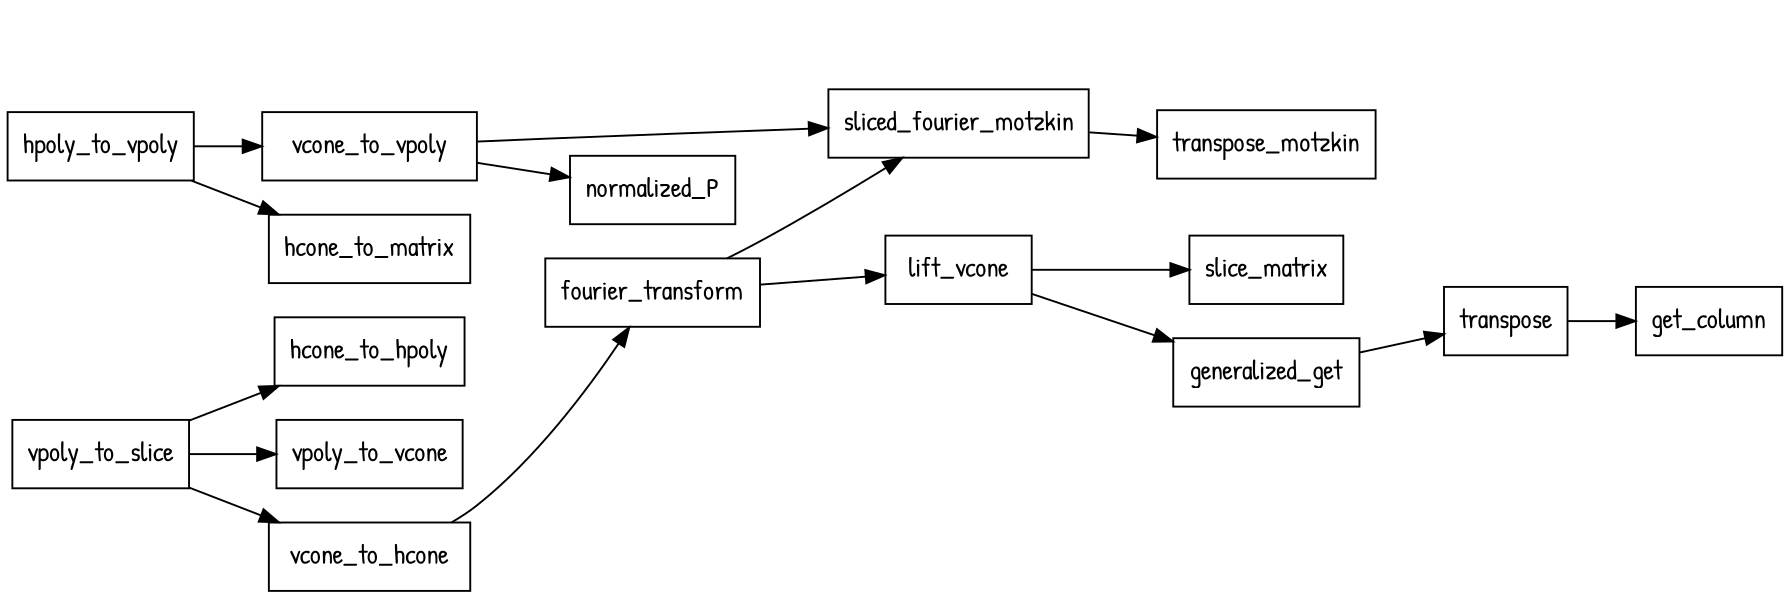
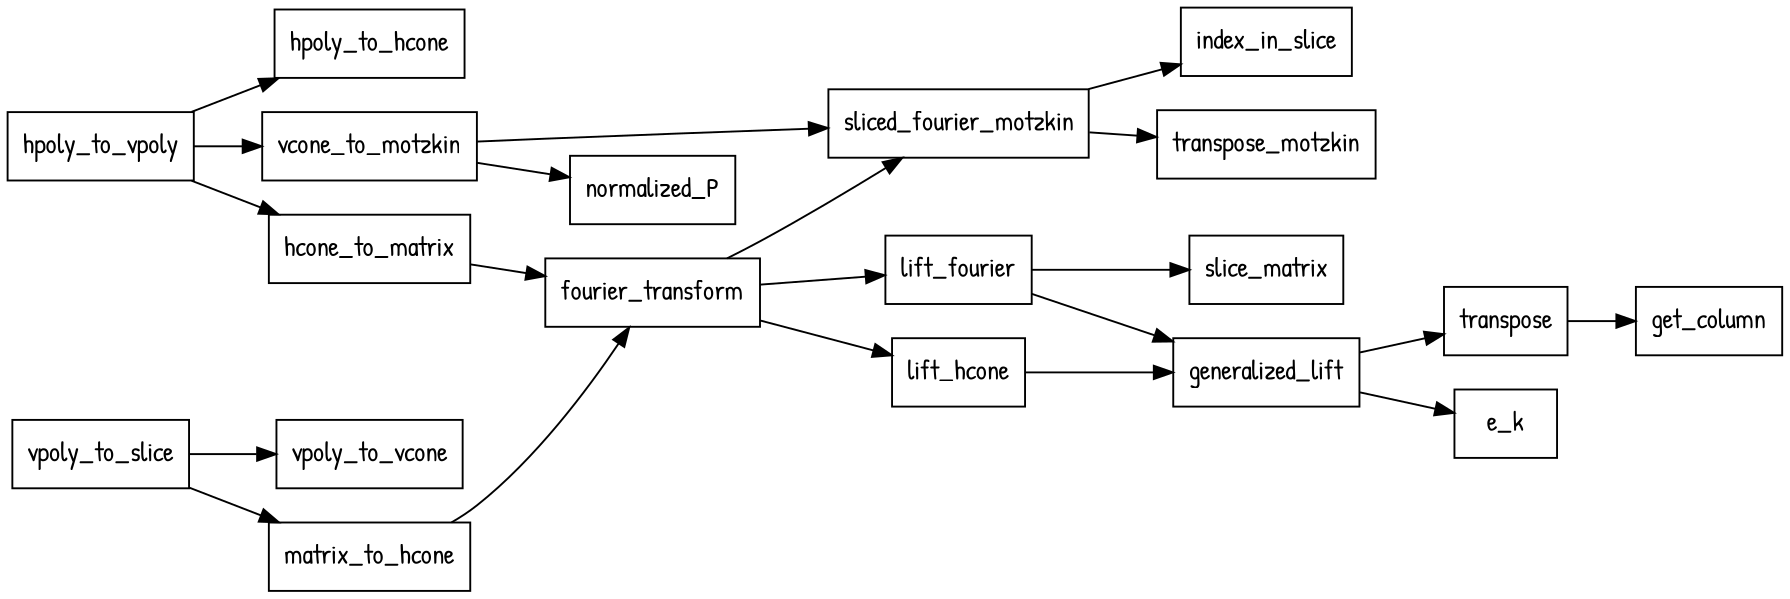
none -> (1266, 42)
none -> (370, 44)
(370, 146) -> (370, 146)
none -> (498, 269)
(959, 270) -> (959, 270)
(370, 352) -> none
none -> (959, 372)
(1266, 372) -> (1266, 372)
none -> (1506, 424)
(370, 557) -> (370, 557)
